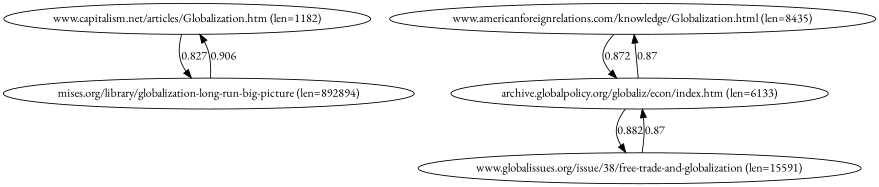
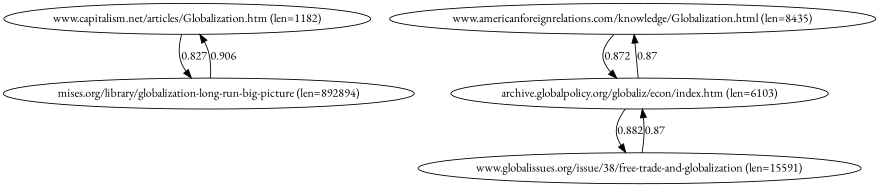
(640, 94) -> (640, 94)
